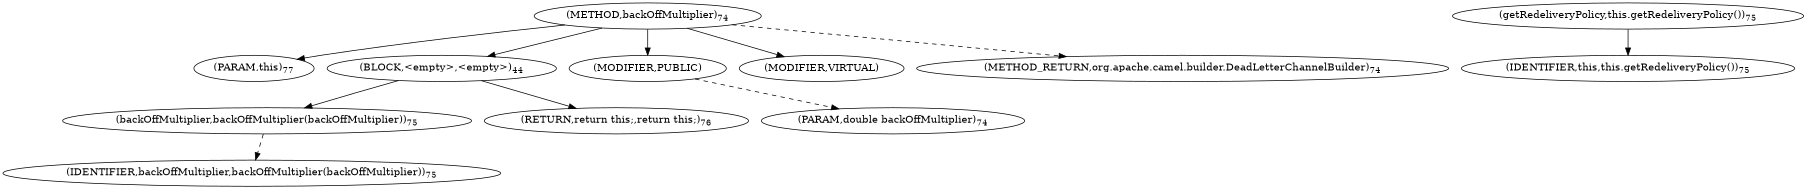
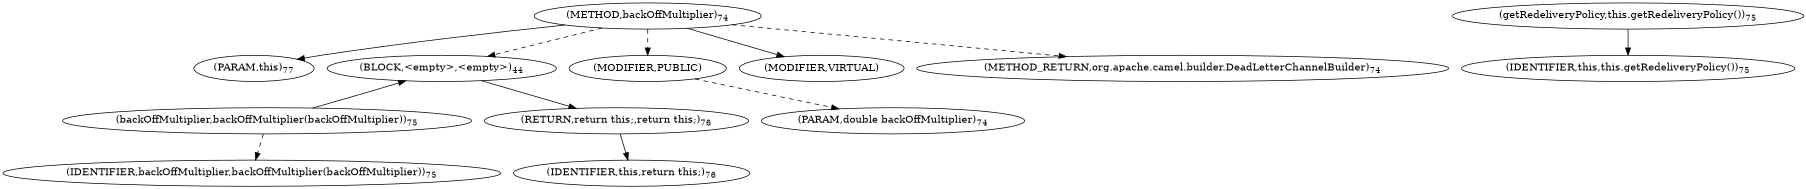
(648, 39) -> (648, 39)
(548, 41) -> (548, 41)
(355, 93) -> (356, 96)
none -> (632, 173)
